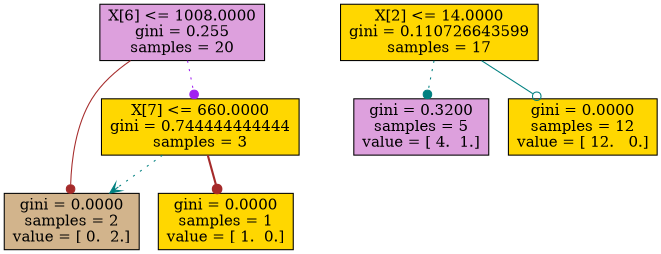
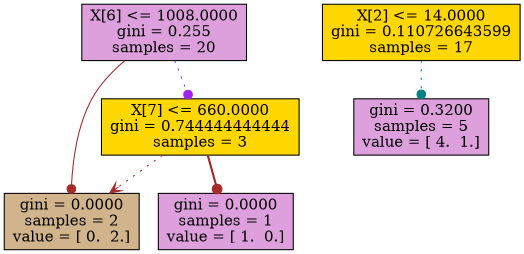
(583, 127) -> none
(140, 171) -> (140, 171)
(226, 222) -> (226, 222)
